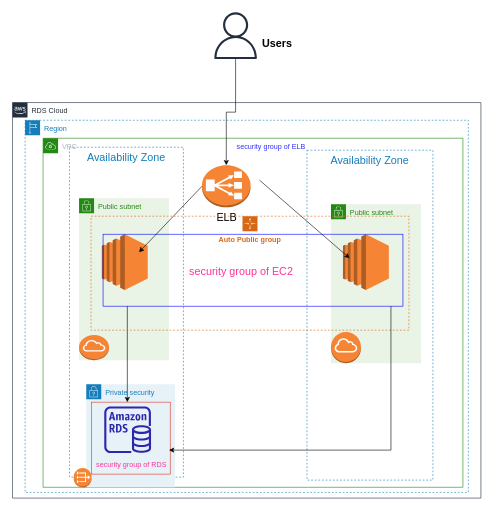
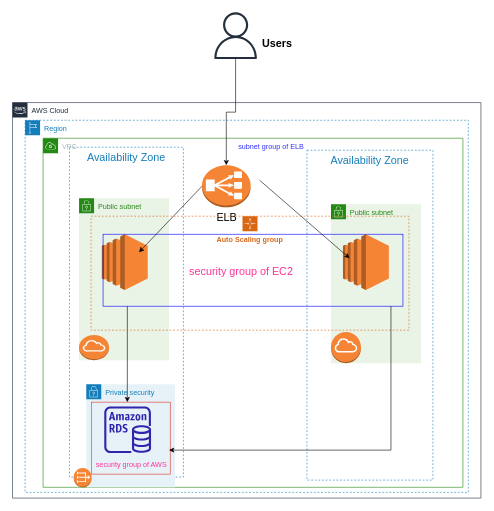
(48, 111) -> (48, 111)
(271, 144) -> (271, 144)
(250, 240) -> (250, 240)
(131, 462) -> (131, 462)
